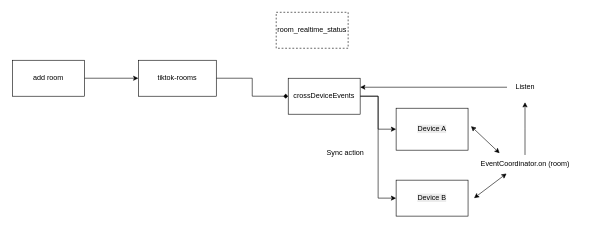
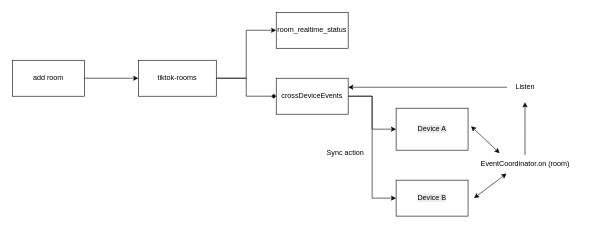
none -> (246, 30)
(312, 30) -> (312, 30)
(324, 96) -> (312, 96)
